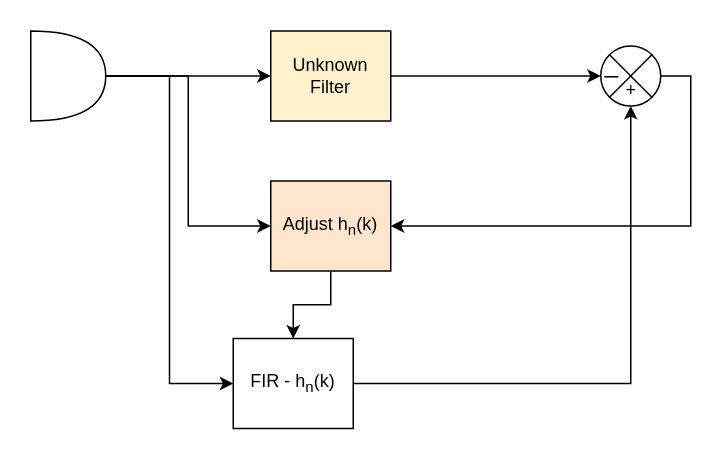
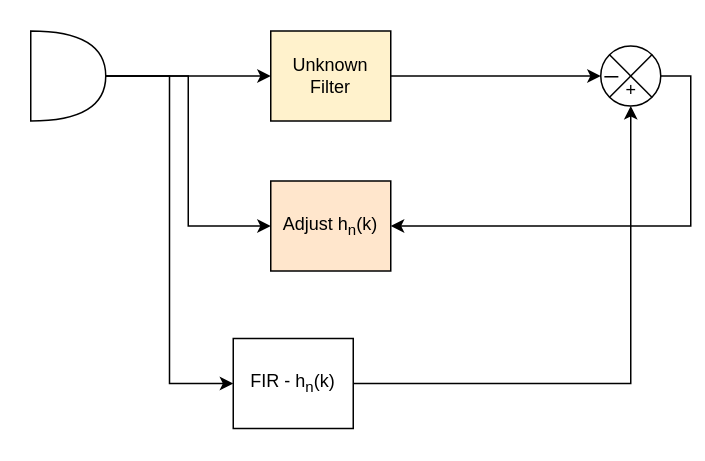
(317, 305) -> none
